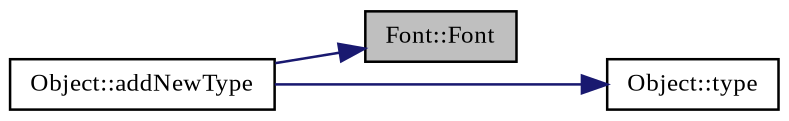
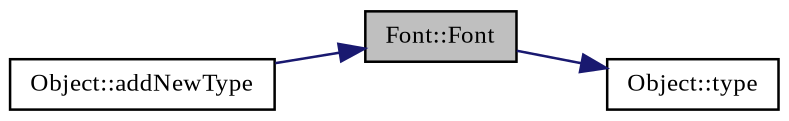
(428, 84) -> (549, 57)
